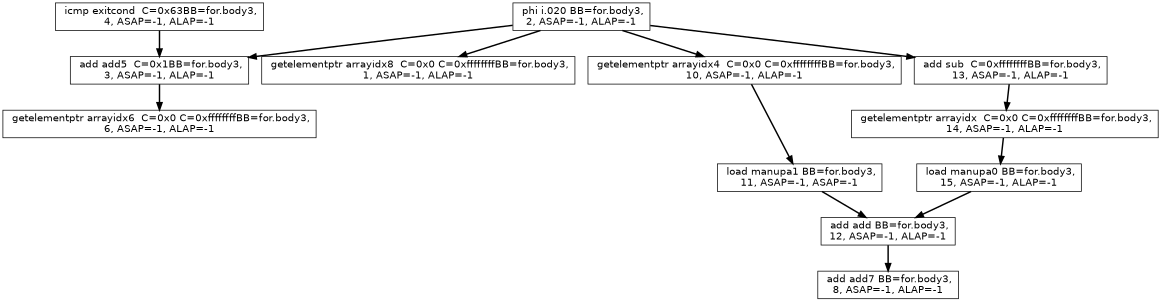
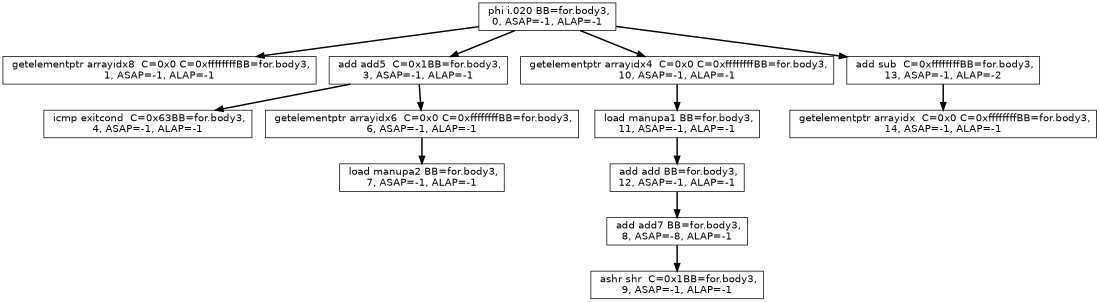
(581, 17) -> (547, 17)
(160, 40) -> (287, 96)
(1011, 70) -> (943, 70)
none -> (422, 178)
(800, 178) -> (677, 124)
(999, 178) -> none
none -> (677, 285)
(888, 285) -> (677, 231)
